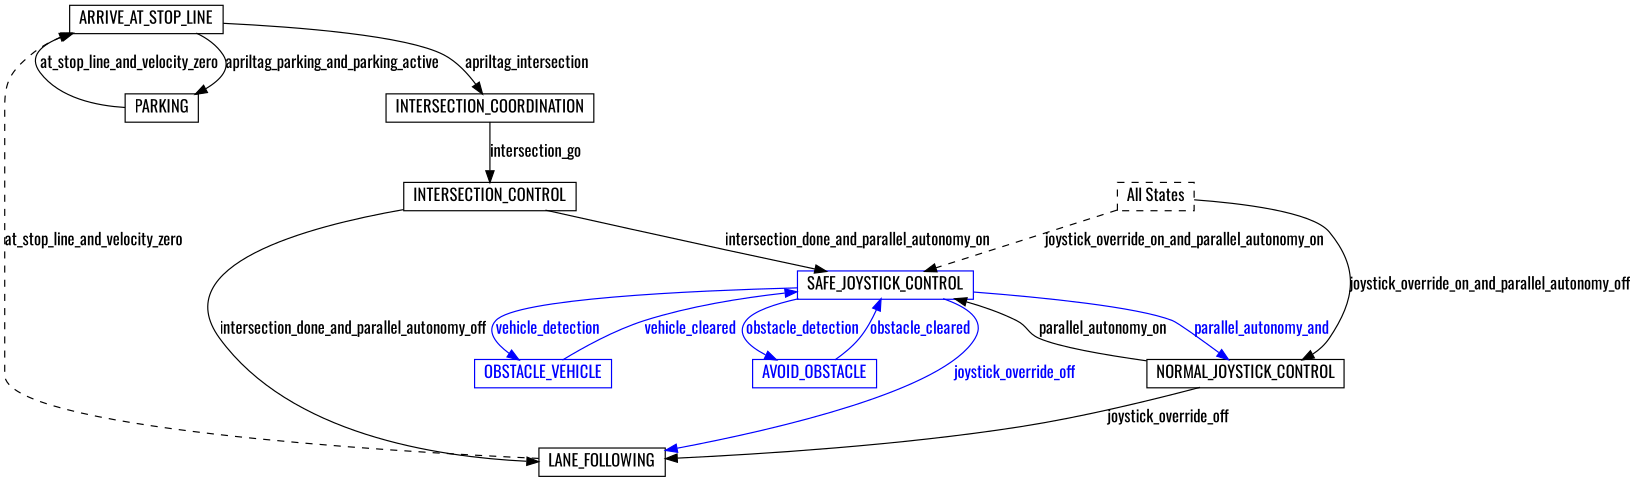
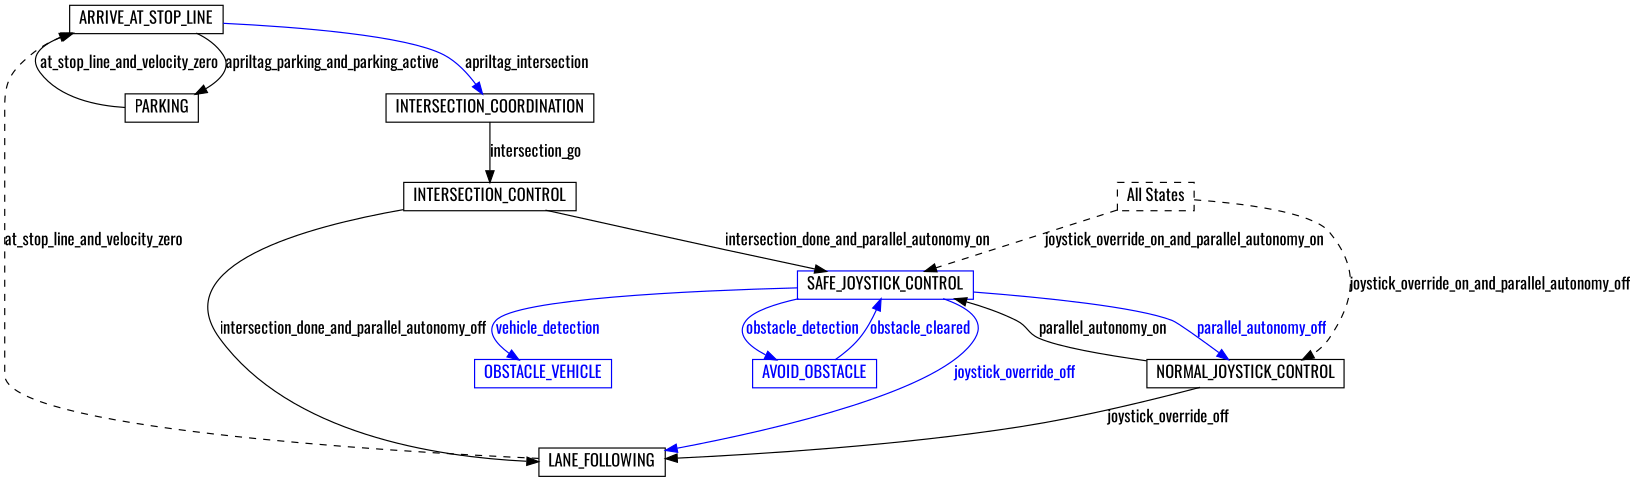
(357, 34) -> (357, 34)
(1329, 231) -> (1329, 231)
(669, 313) -> none
(1262, 329) -> (1262, 329)
